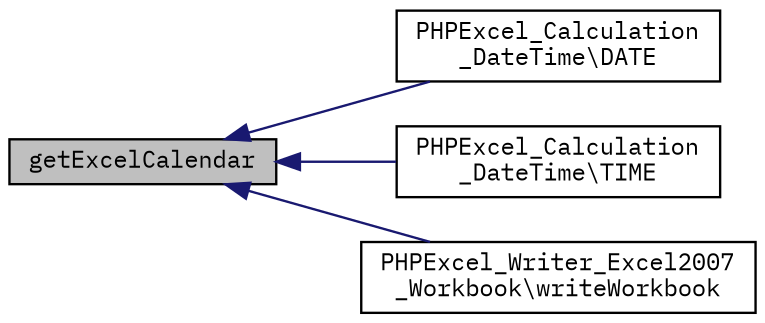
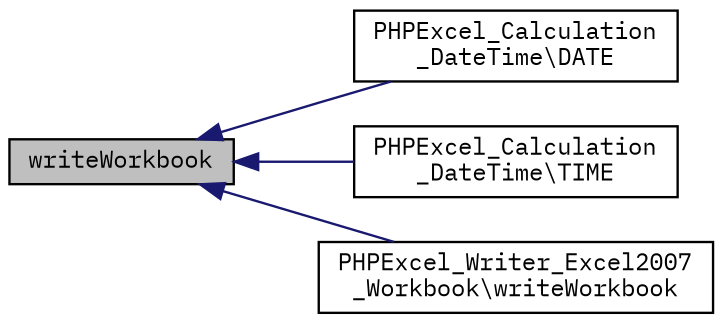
(143, 162) -> (122, 162)
